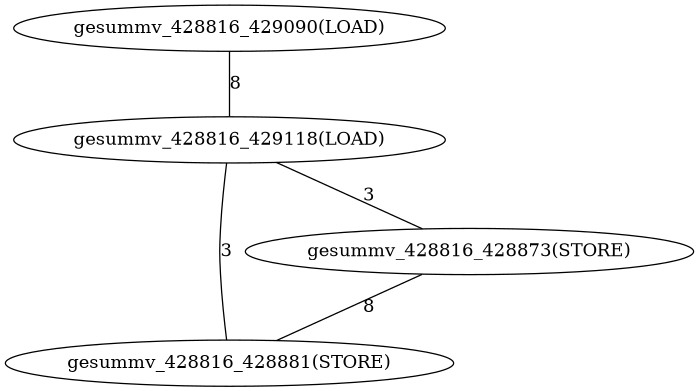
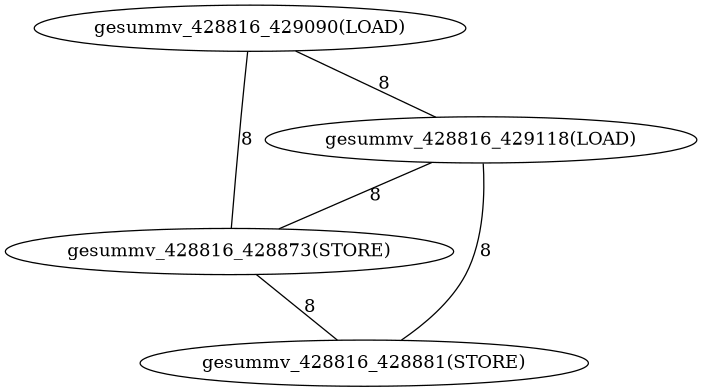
none -> (239, 140)
(369, 196) -> (376, 196)
(227, 252) -> (486, 252)
